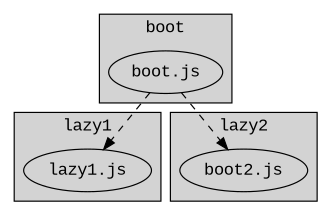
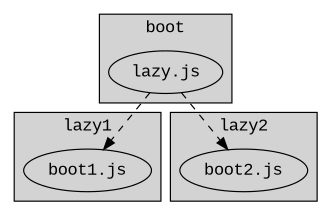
(166, 72) -> (166, 72)
(88, 170) -> (88, 170)
